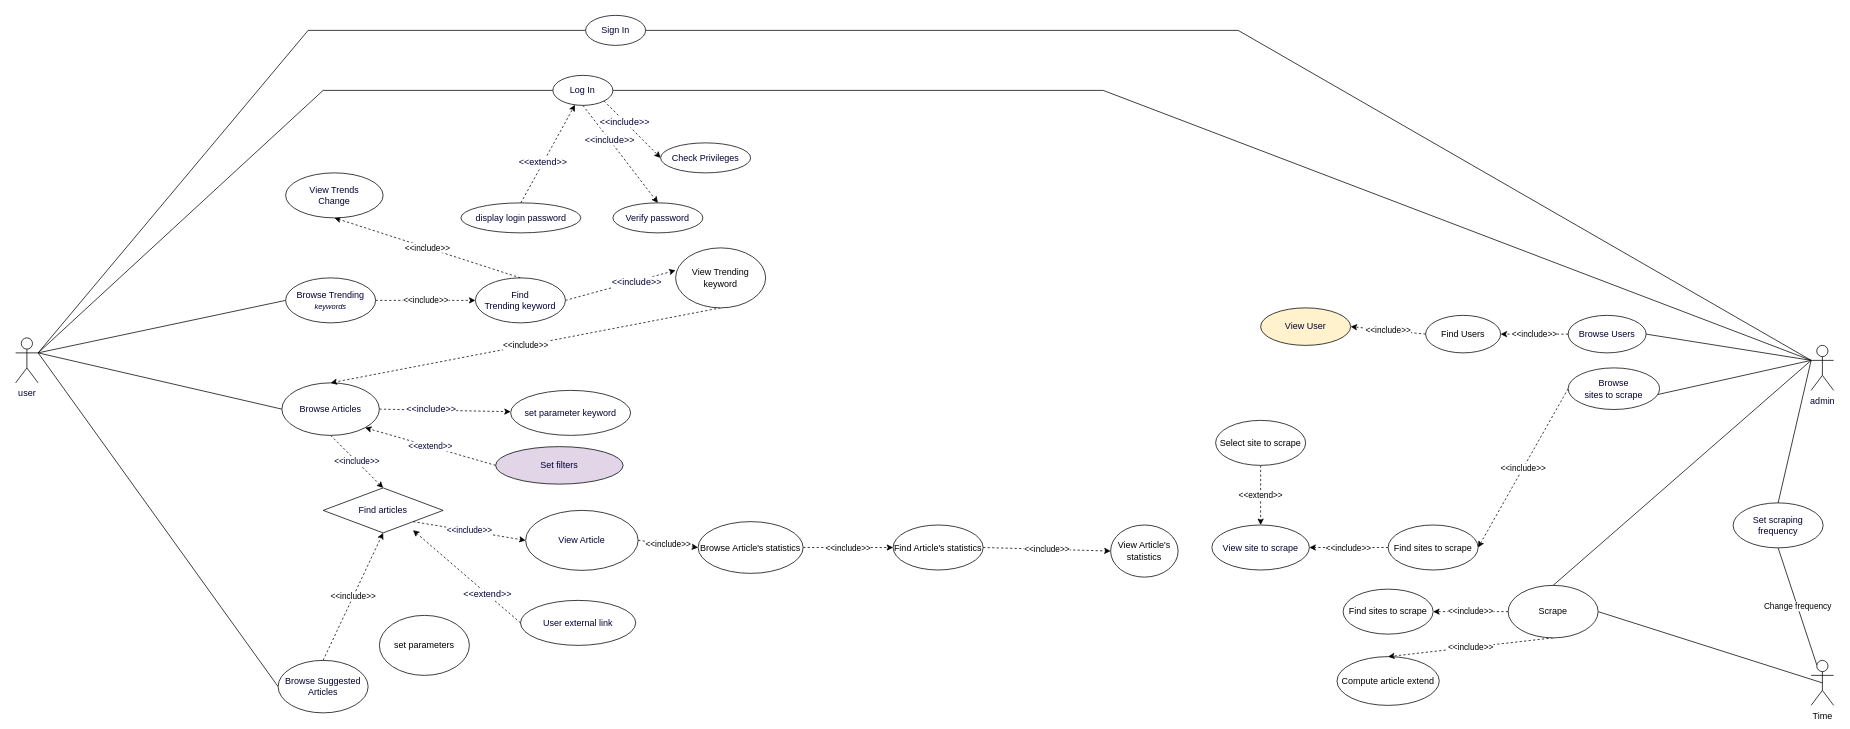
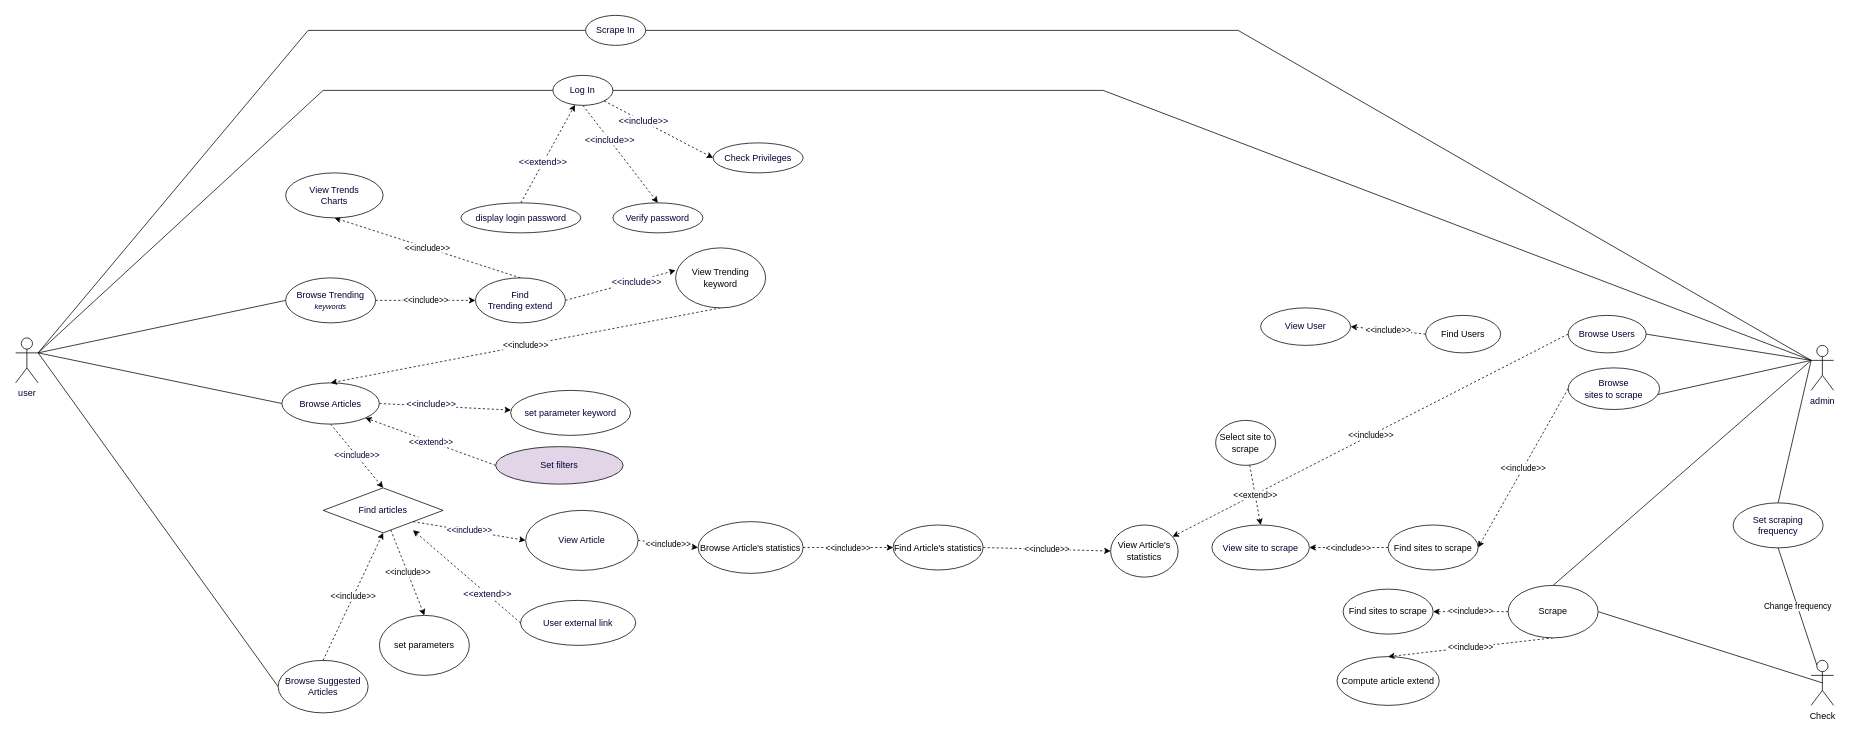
(615, 30) -> (615, 30)
(705, 158) -> (758, 158)
(334, 195) -> (334, 195)
(520, 300) -> (520, 300)
(1305, 327) -> (1305, 327)
(1536, 334) -> (1406, 417)
(330, 409) -> (330, 404)
(1260, 443) -> (1245, 443)
none -> (406, 570)
(1823, 716) -> (1823, 716)
